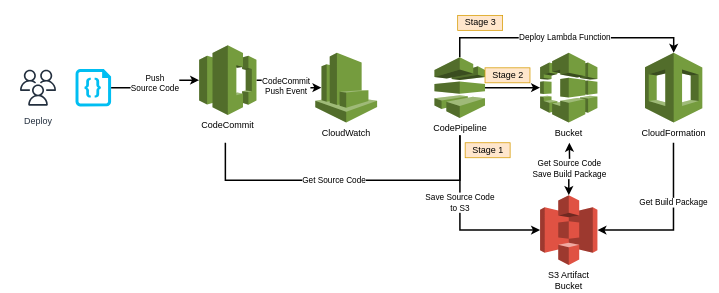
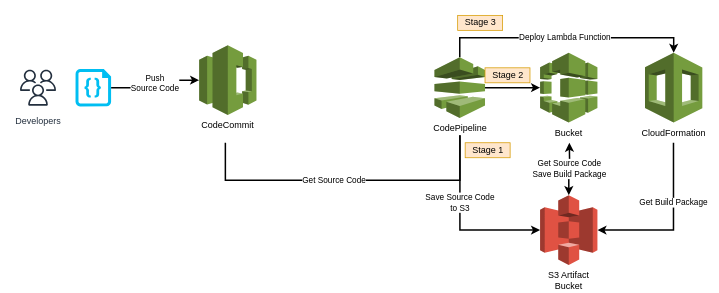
(286, 83) -> none
(346, 88) -> none
(38, 121) -> (38, 121)
